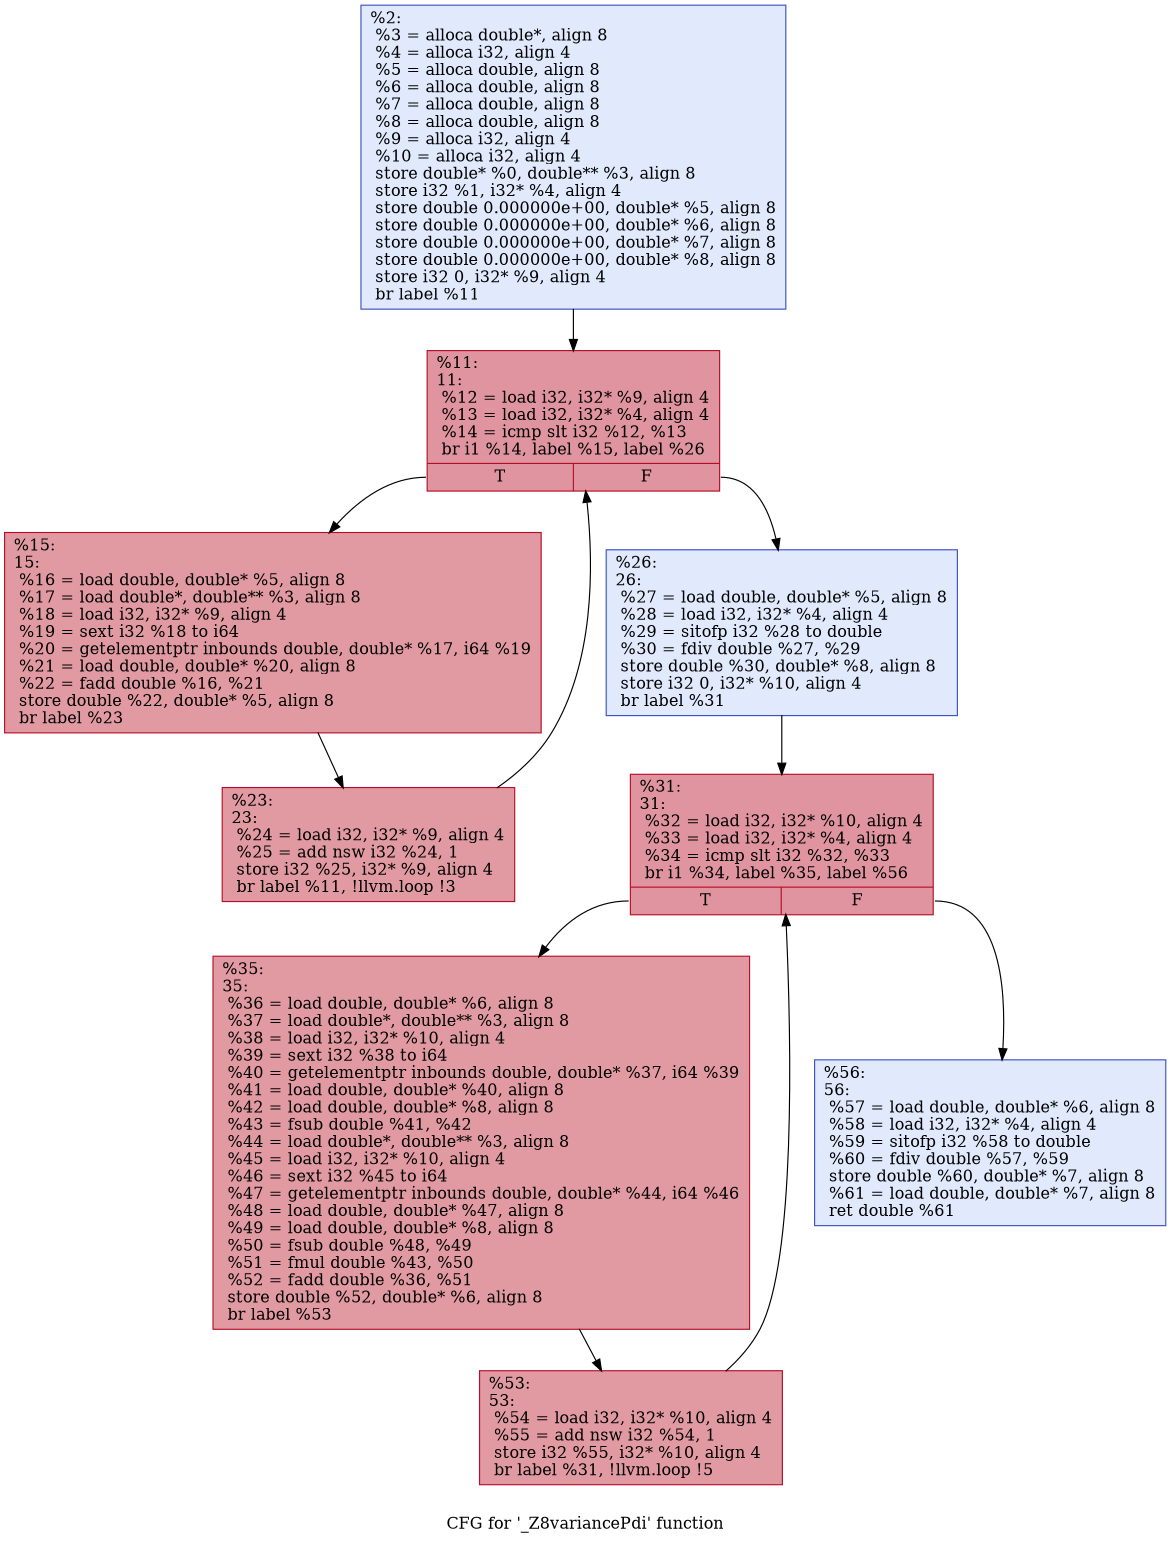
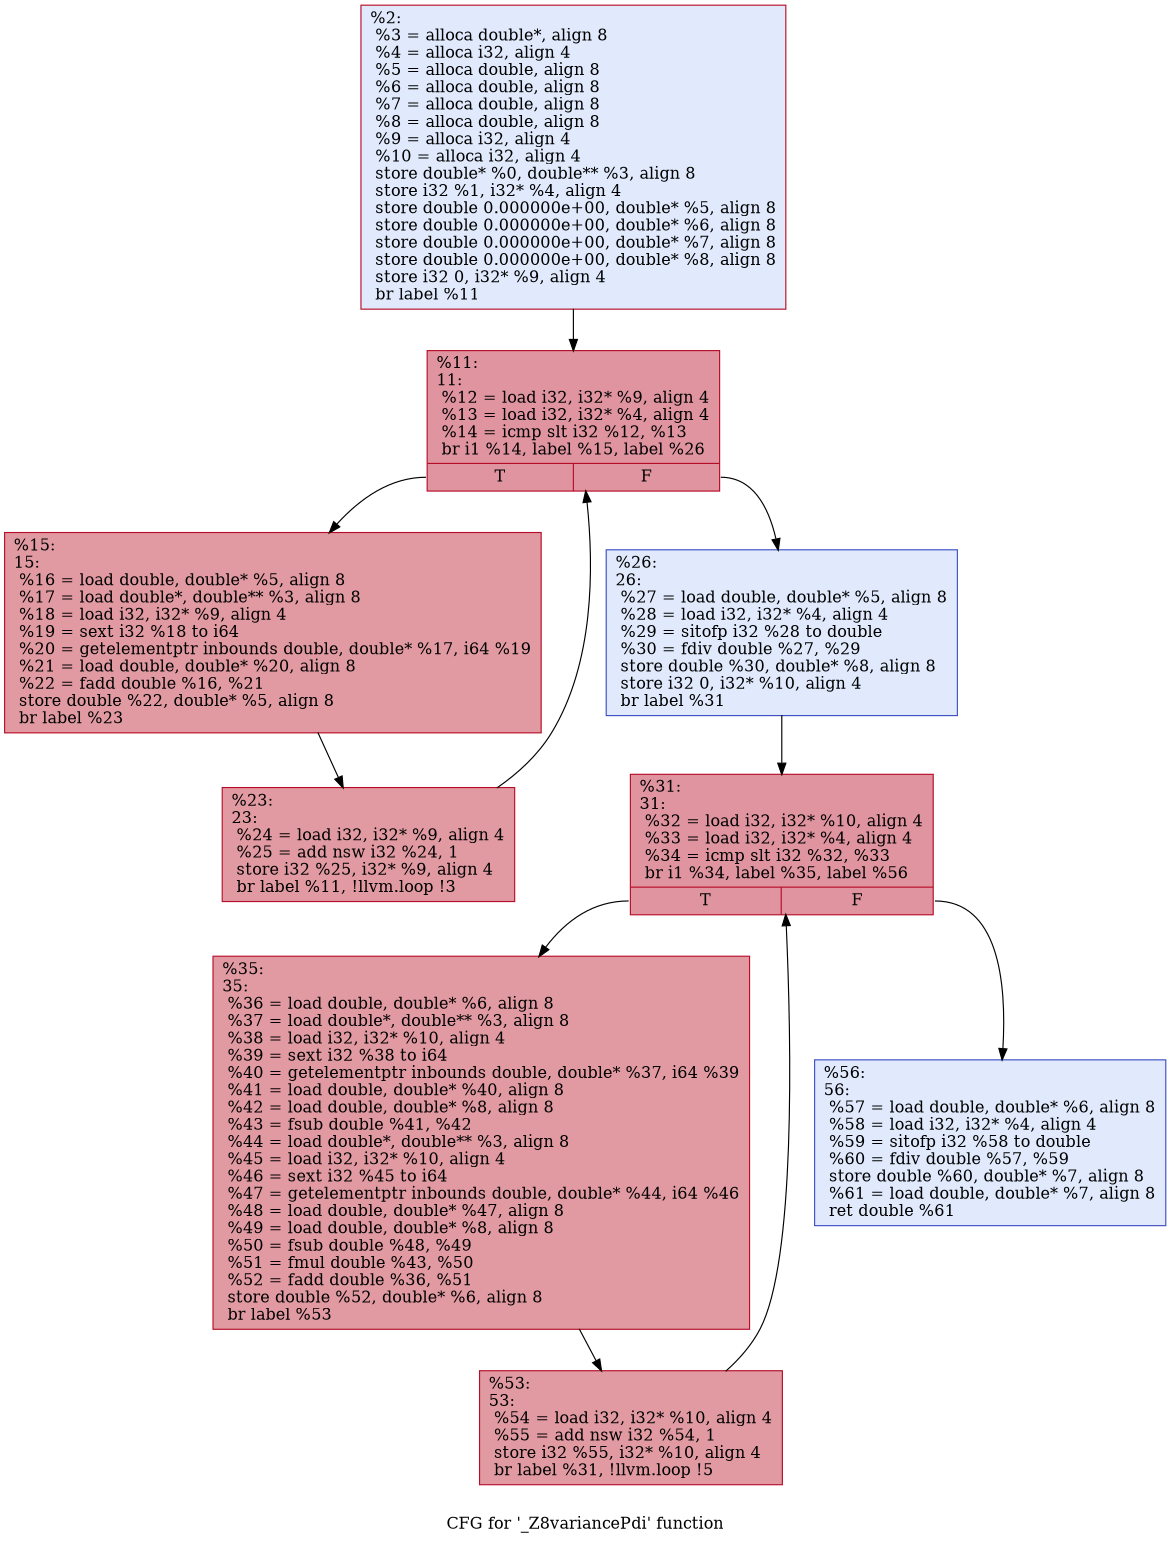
(573, 157) -> (573, 157)
